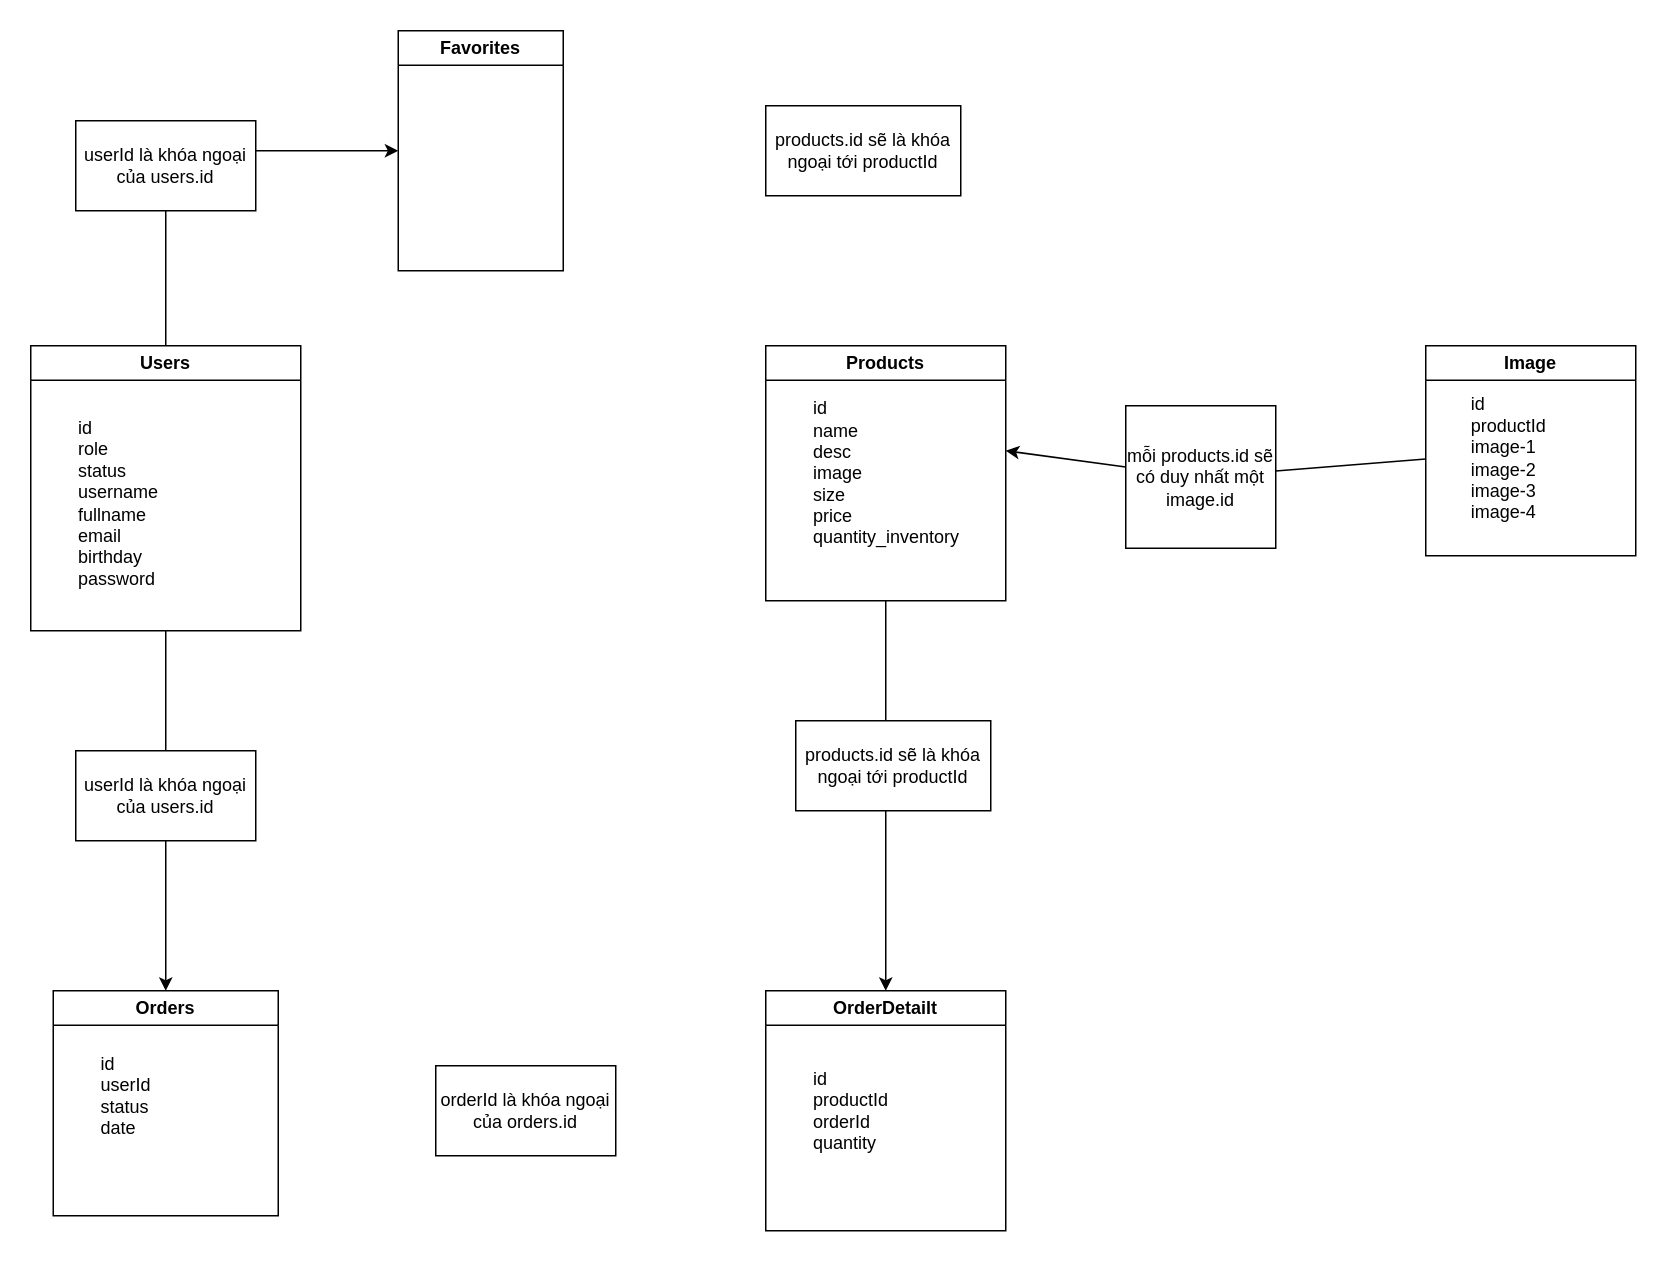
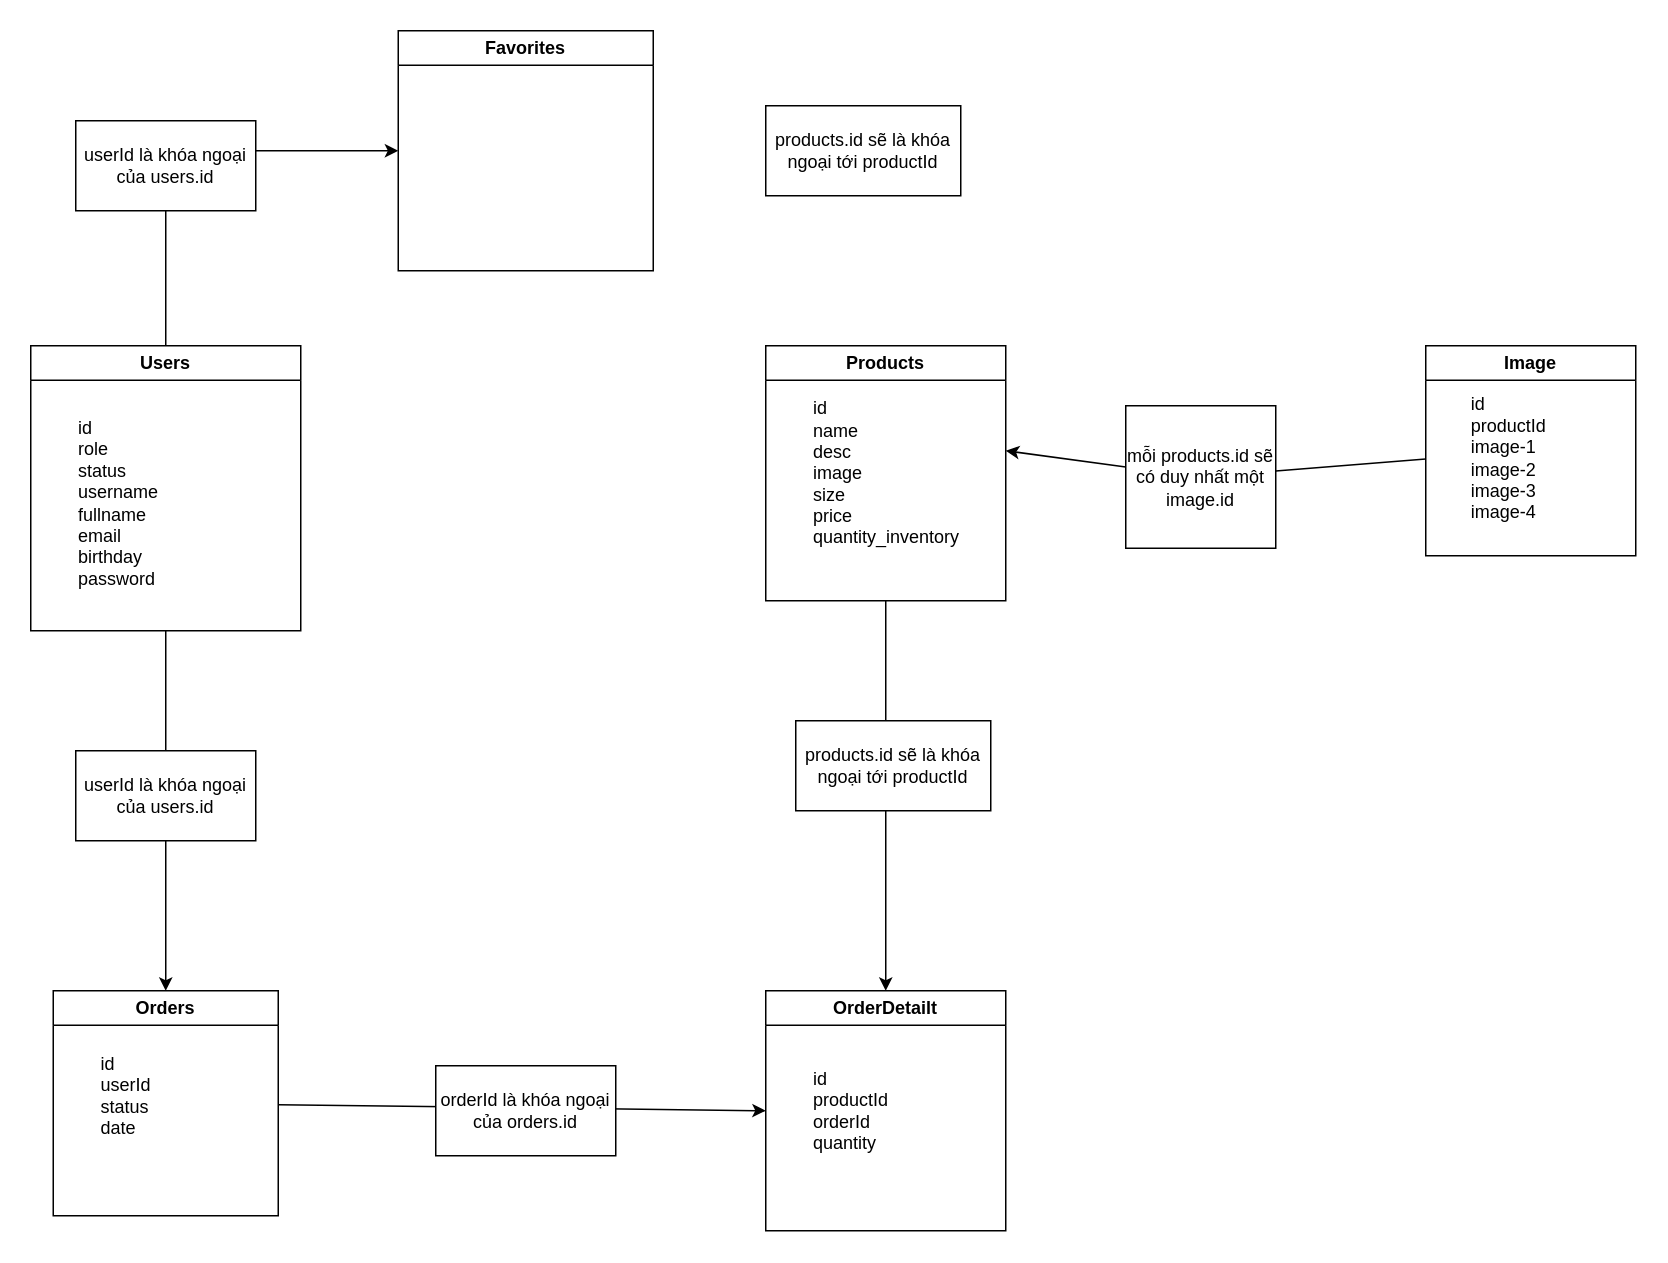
(481, 151) -> (526, 151)
none -> (357, 1106)
